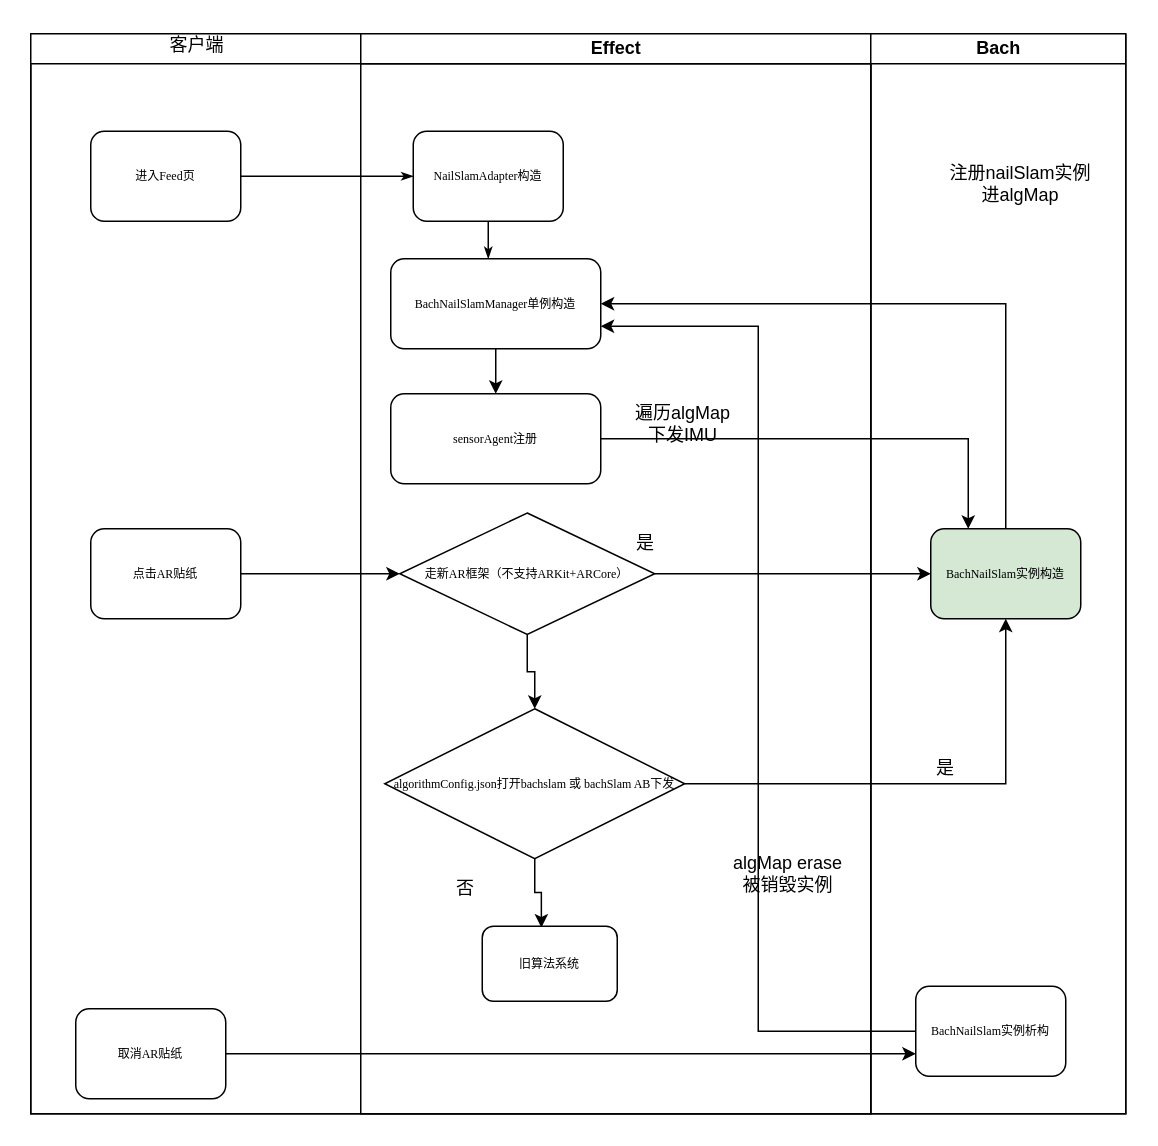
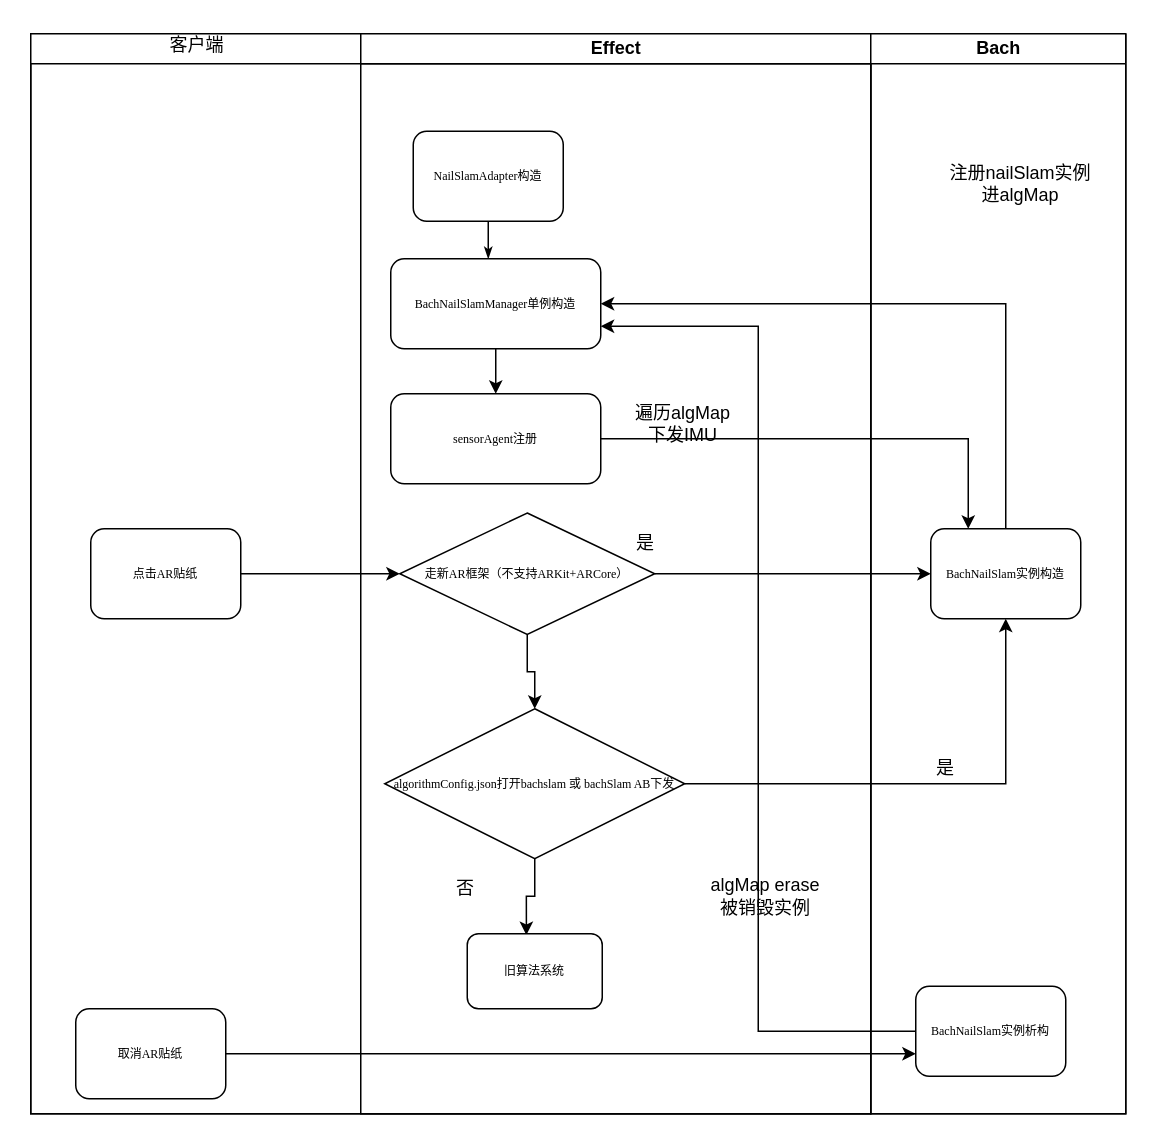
(166, 176) -> none
(323, 176) -> none
(1006, 574) -> (1006, 574)
(788, 874) -> (766, 896)
(550, 964) -> (535, 971)
